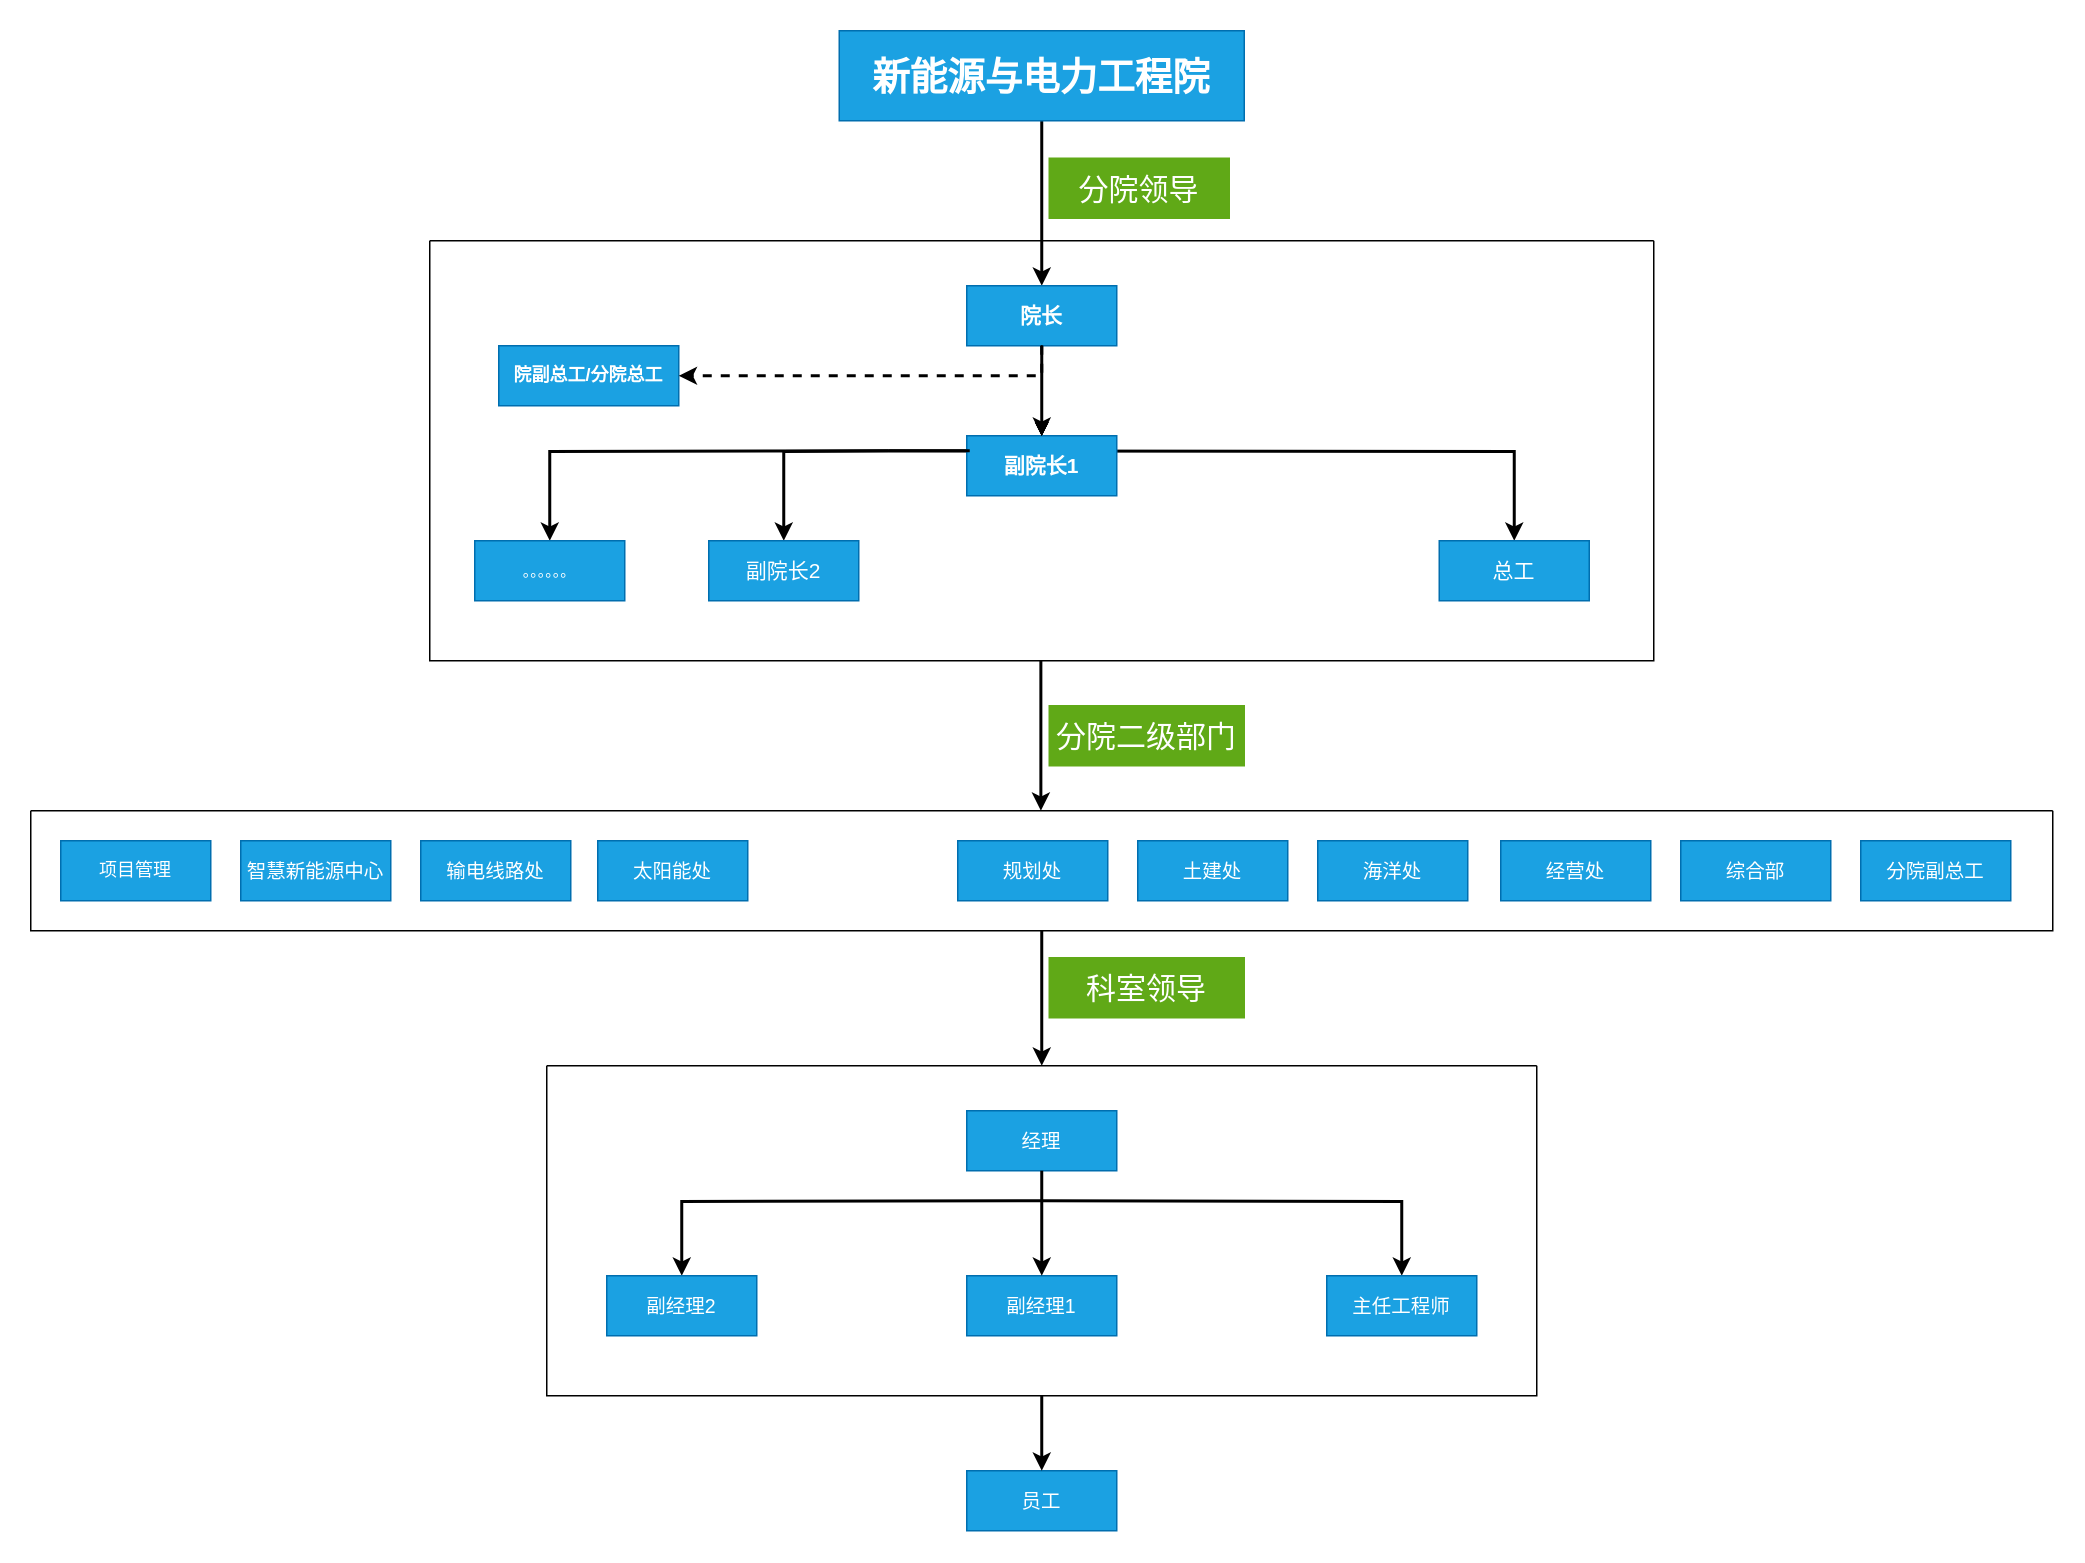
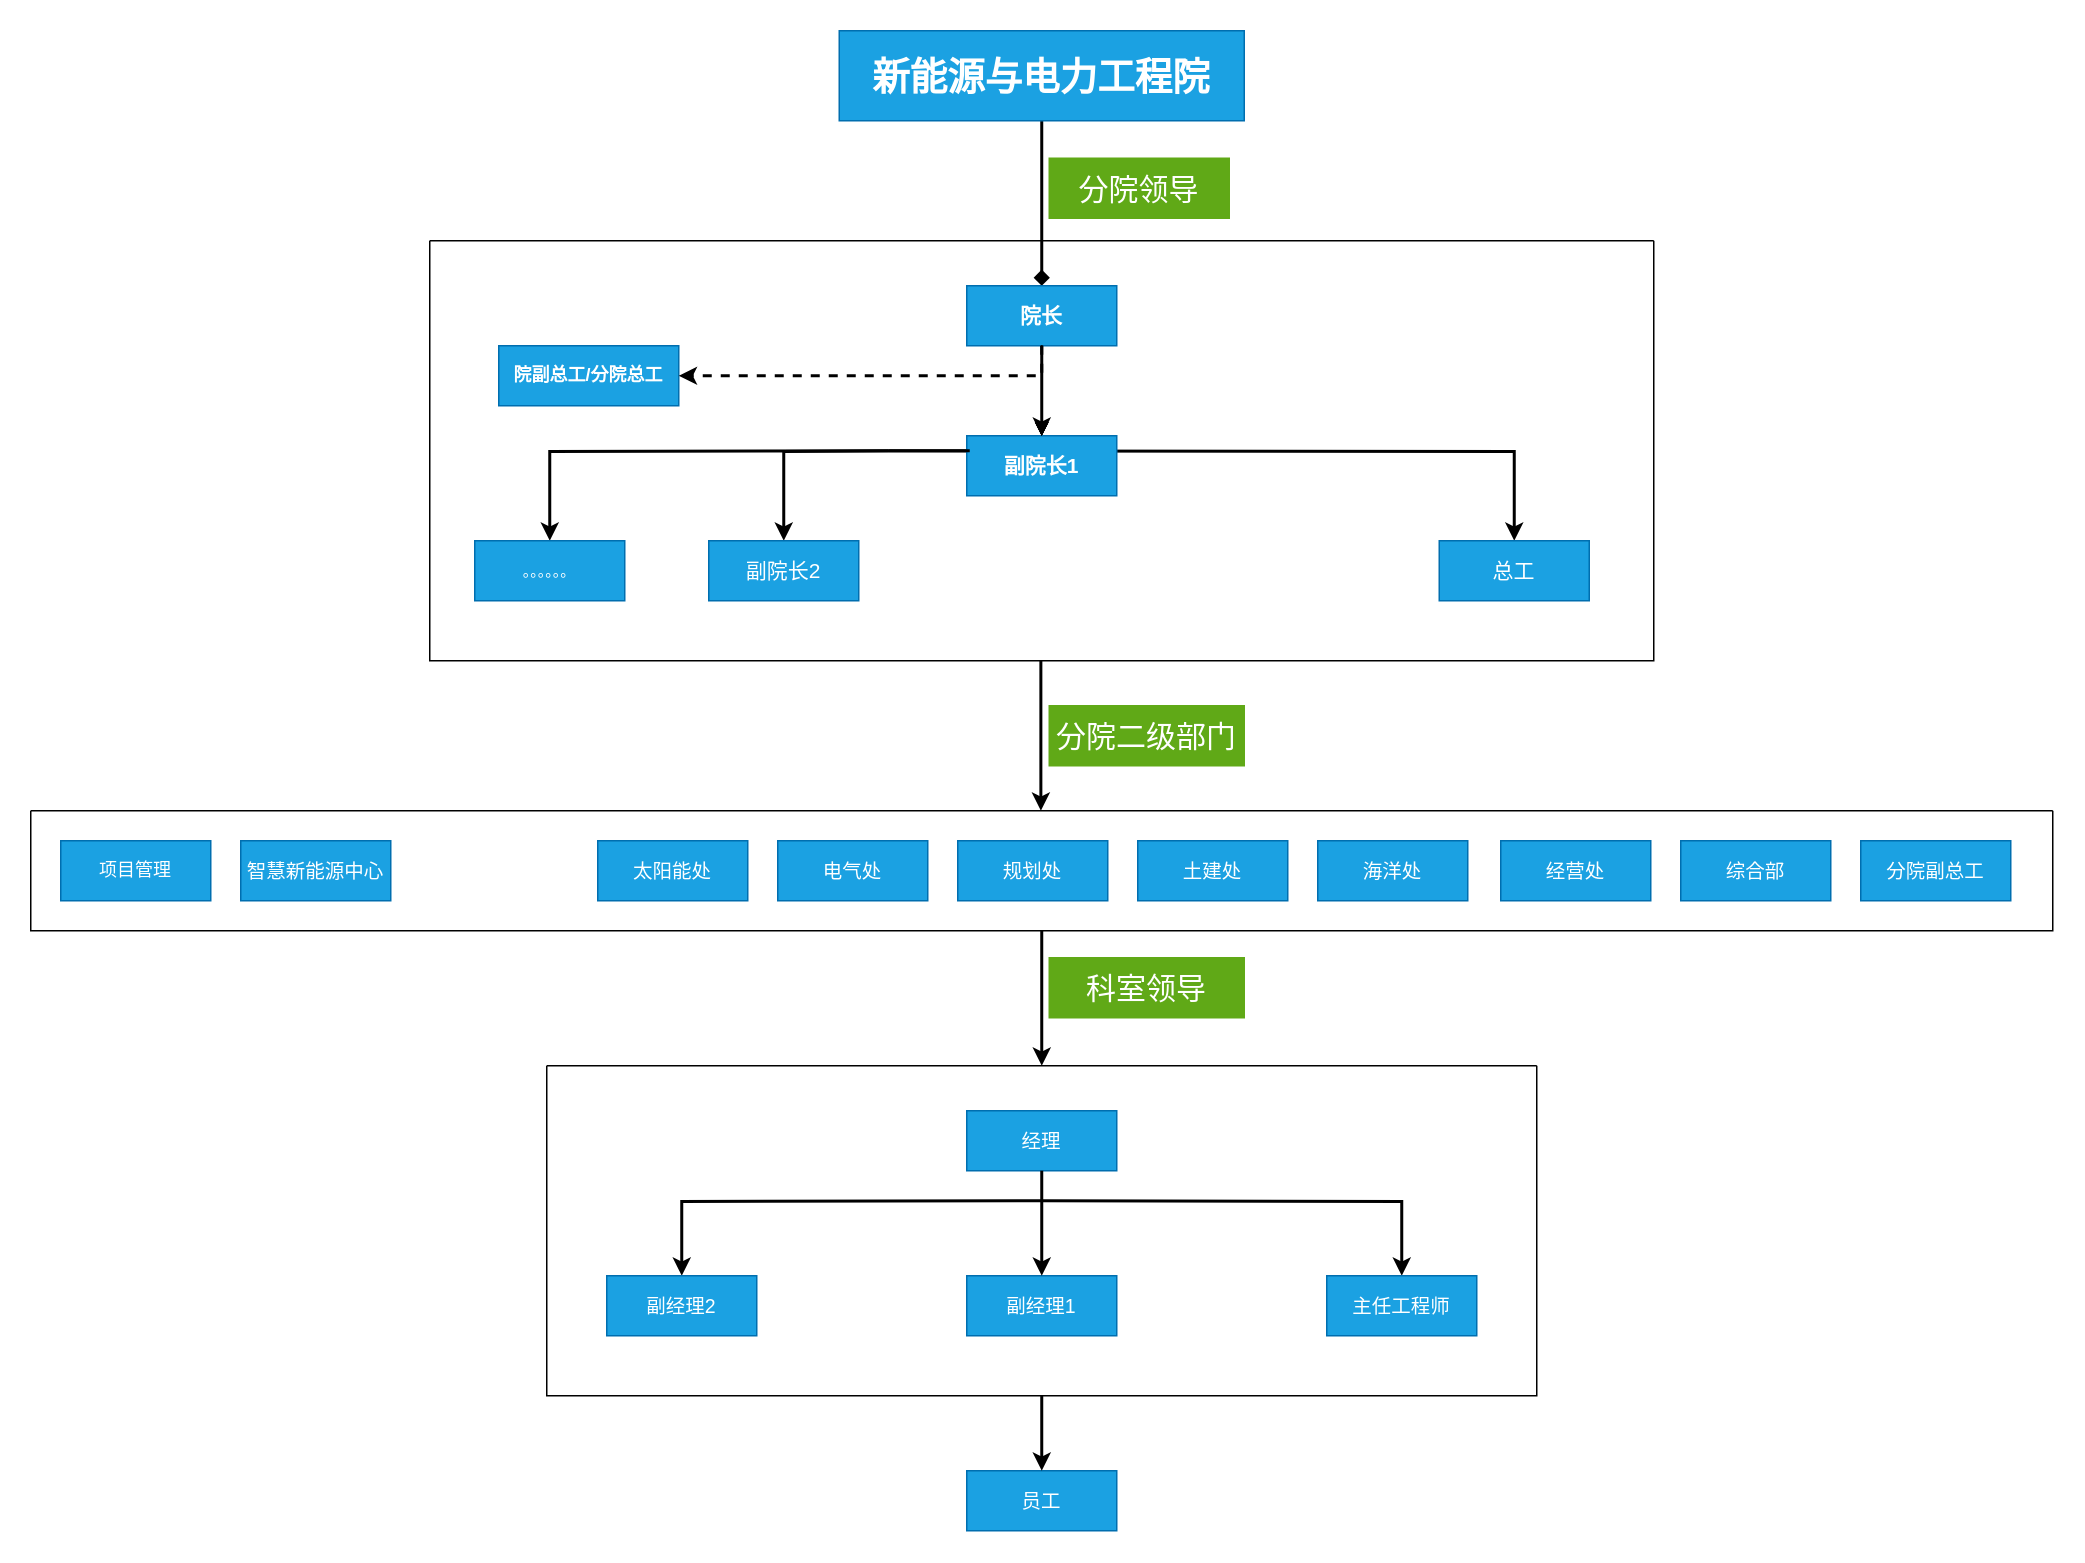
(1042, 270) -> (1042, 270)
(496, 871) -> none
none -> (853, 871)
